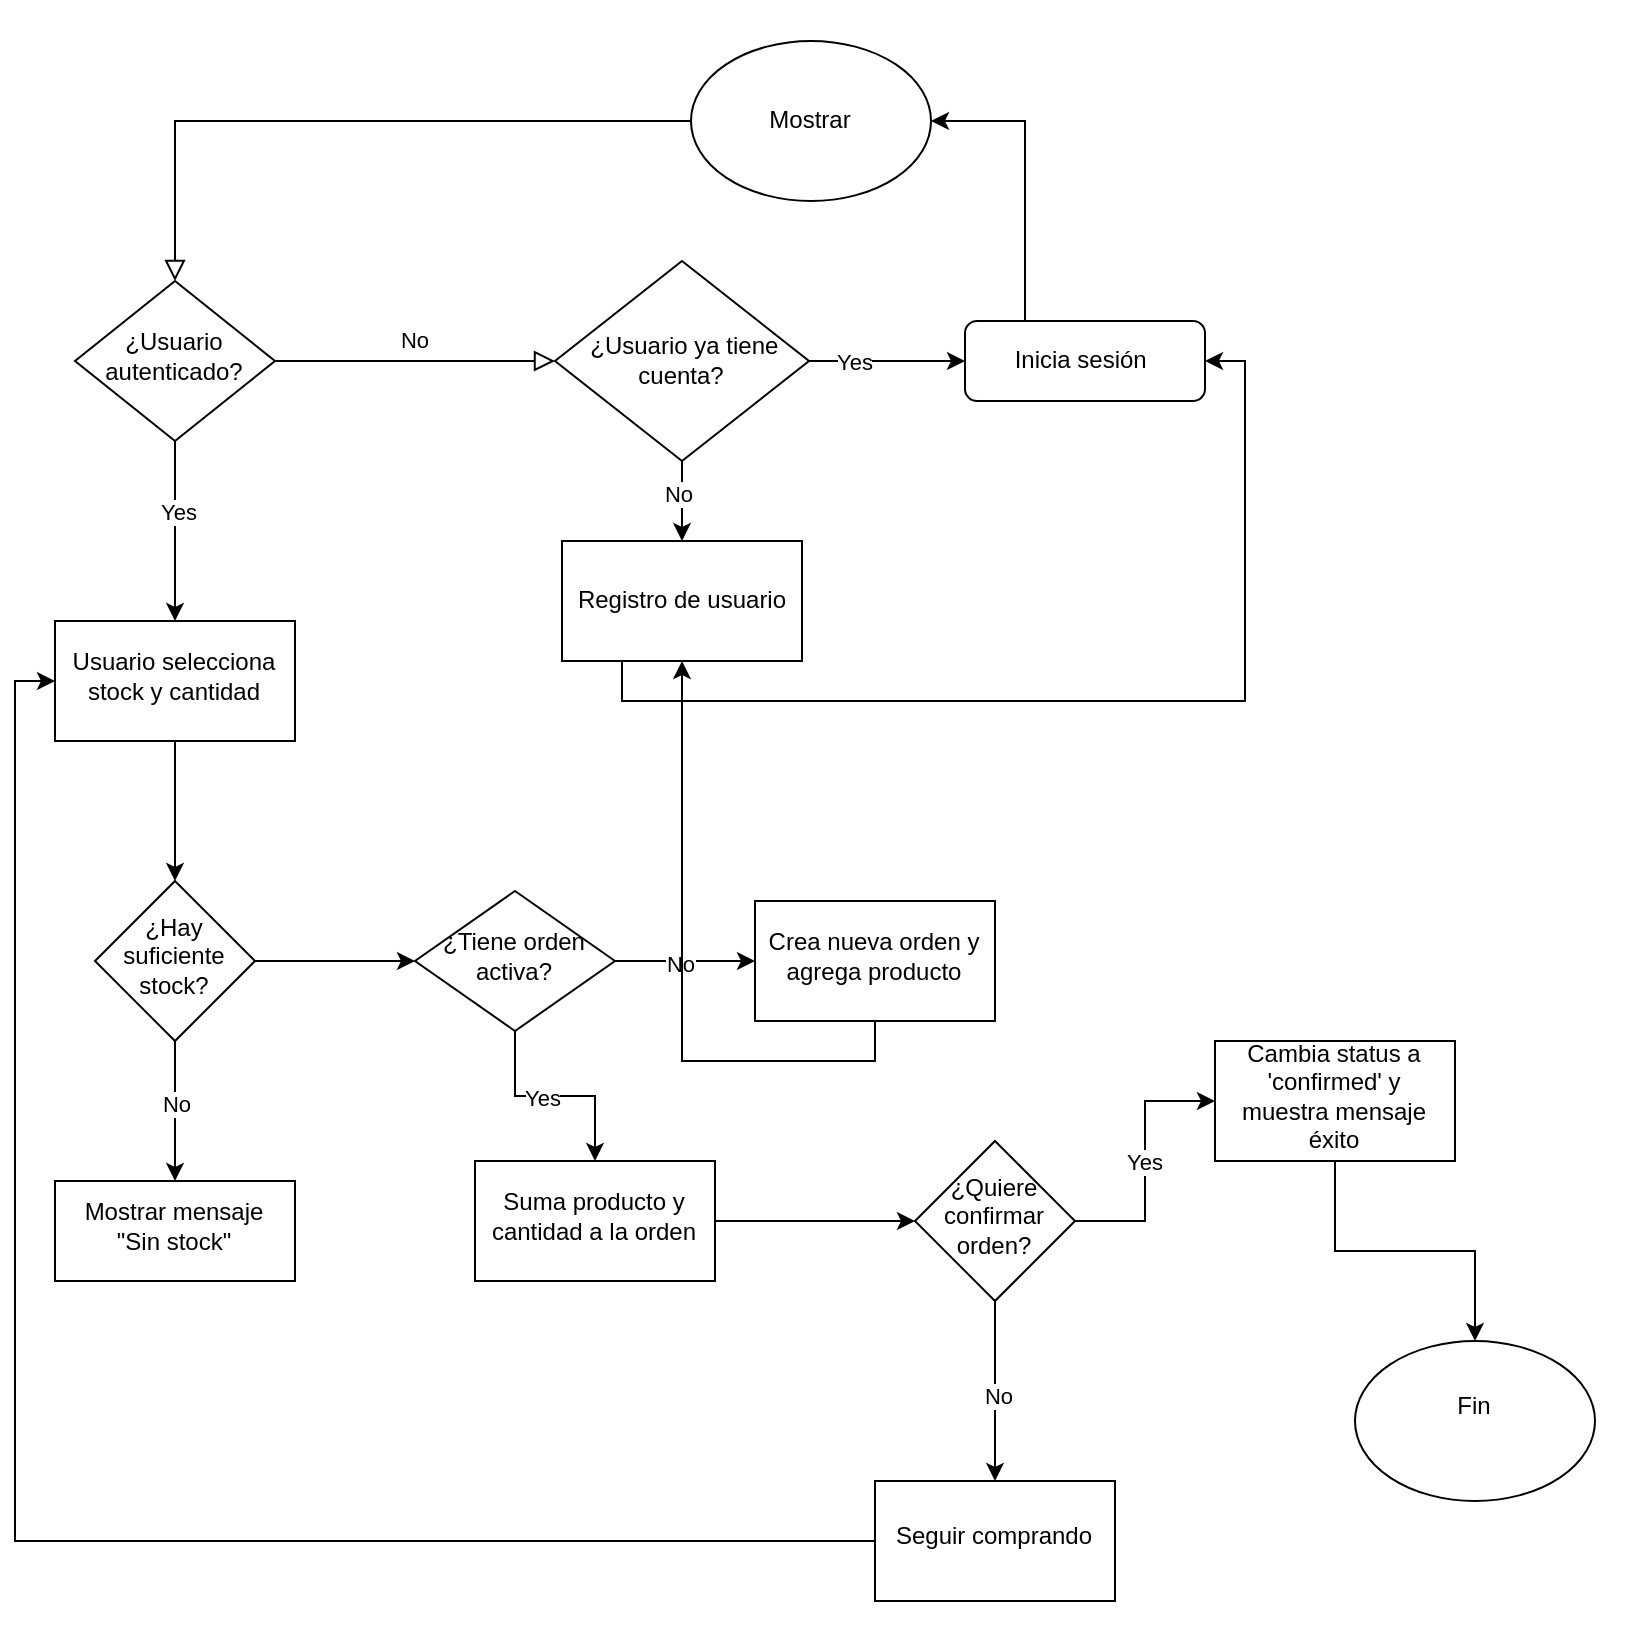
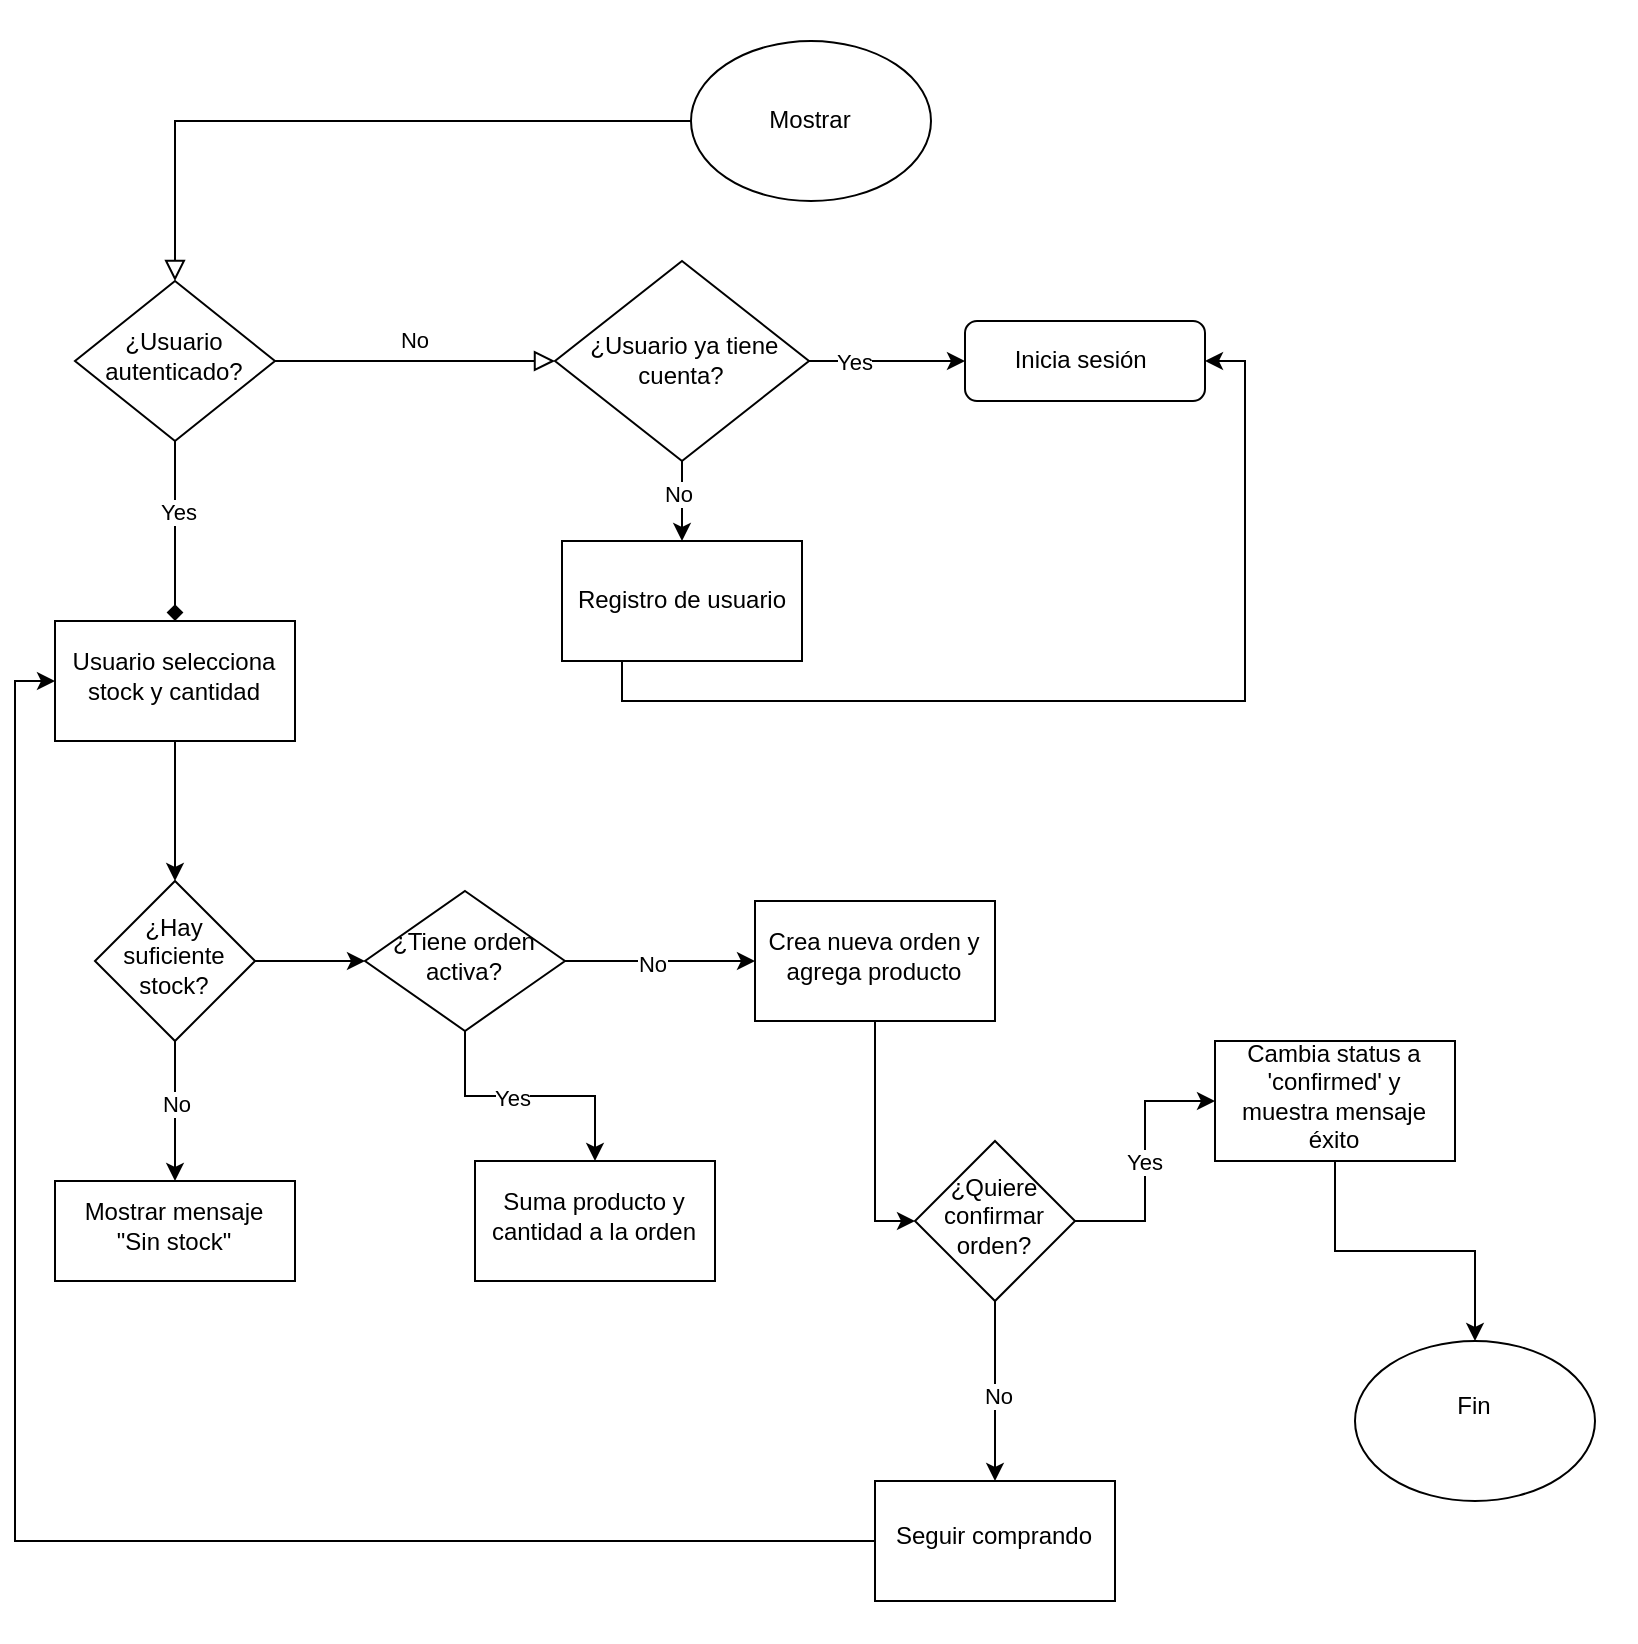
(1025, 181) -> none
(175, 606) -> (175, 605)
(515, 961) -> (465, 961)
(682, 966) -> (875, 1138)
(793, 1221) -> none
